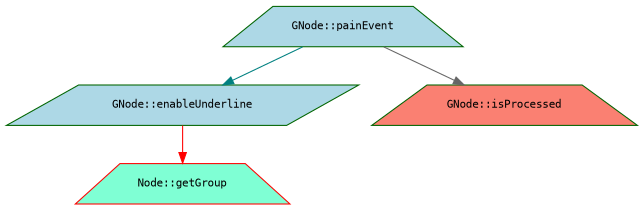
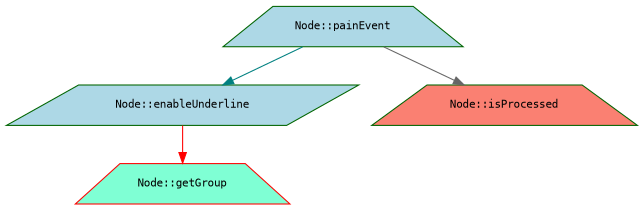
(343, 27) -> (343, 27)
(183, 105) -> (183, 105)
(505, 105) -> (505, 105)
